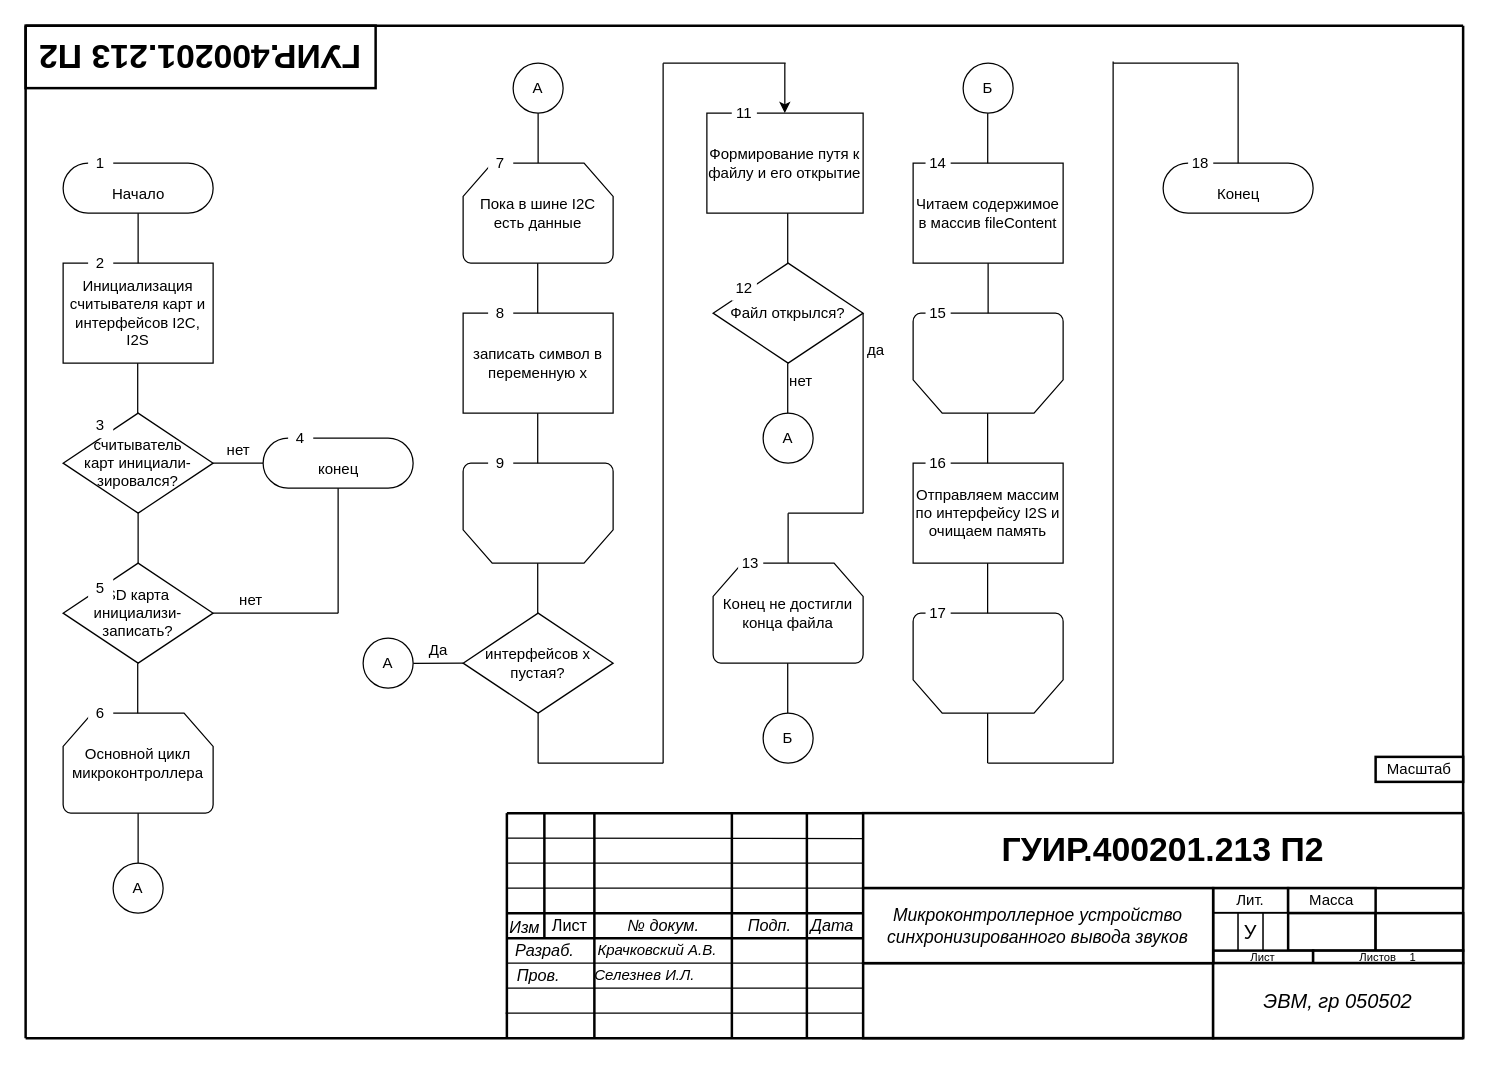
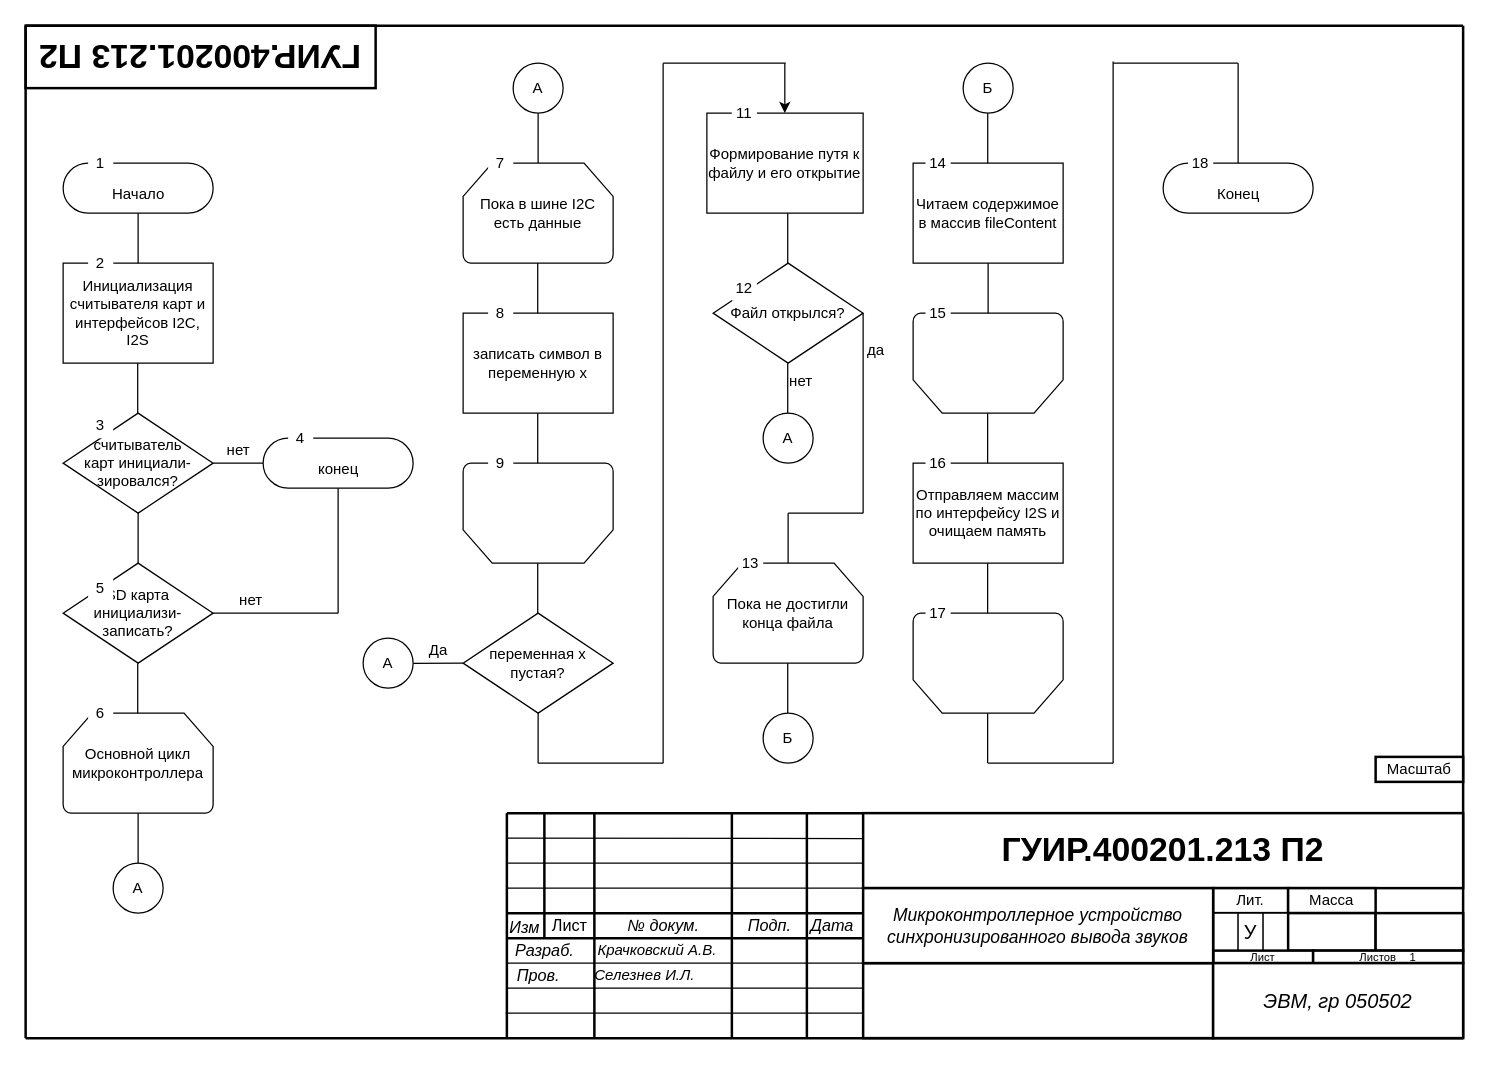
(788, 613) -> (788, 613)
(538, 663) -> (538, 663)
